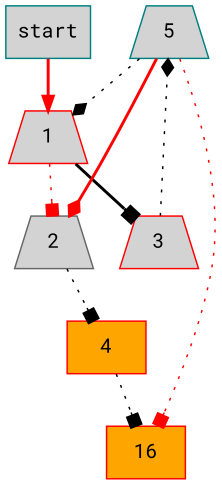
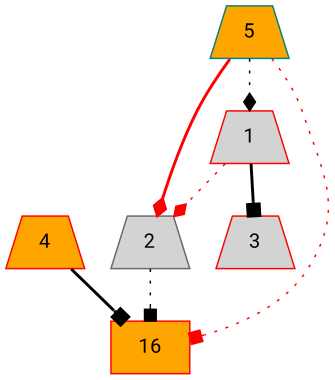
(48, 32) -> none
(169, 32) -> (250, 32)
(164, 146) -> none
(51, 183) -> (206, 184)
(77, 288) -> (150, 288)
(107, 347) -> (45, 242)
(124, 393) -> (93, 290)
